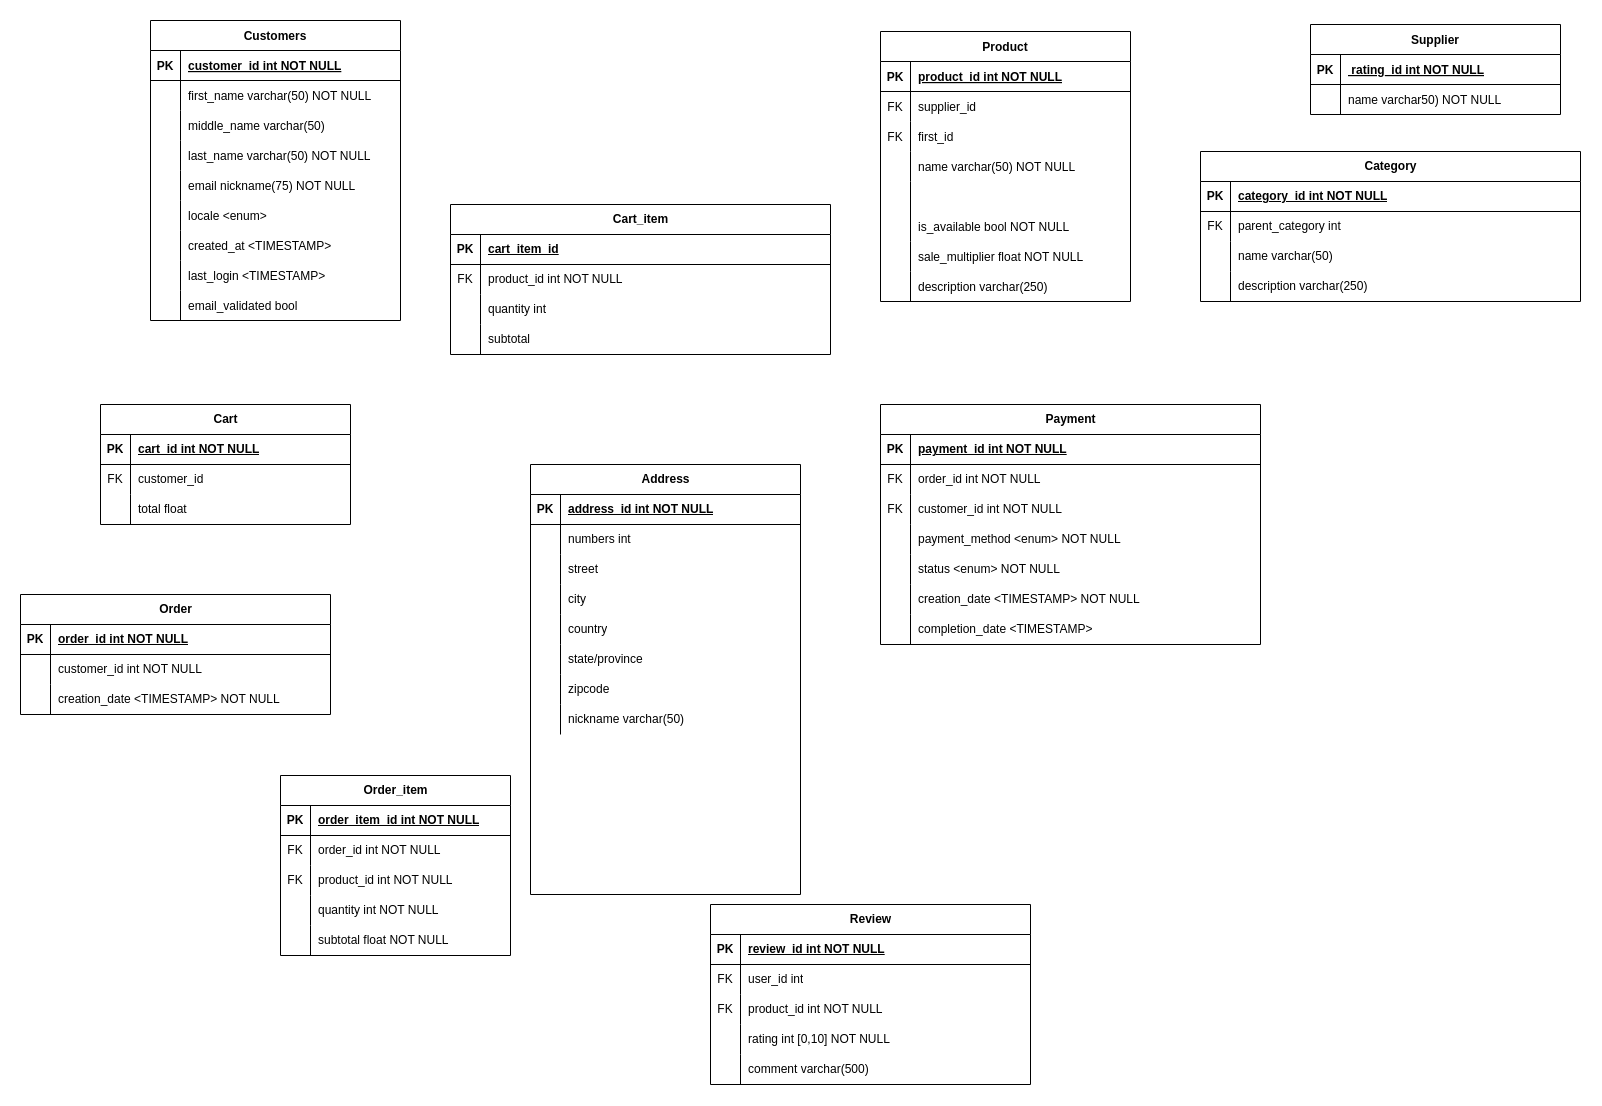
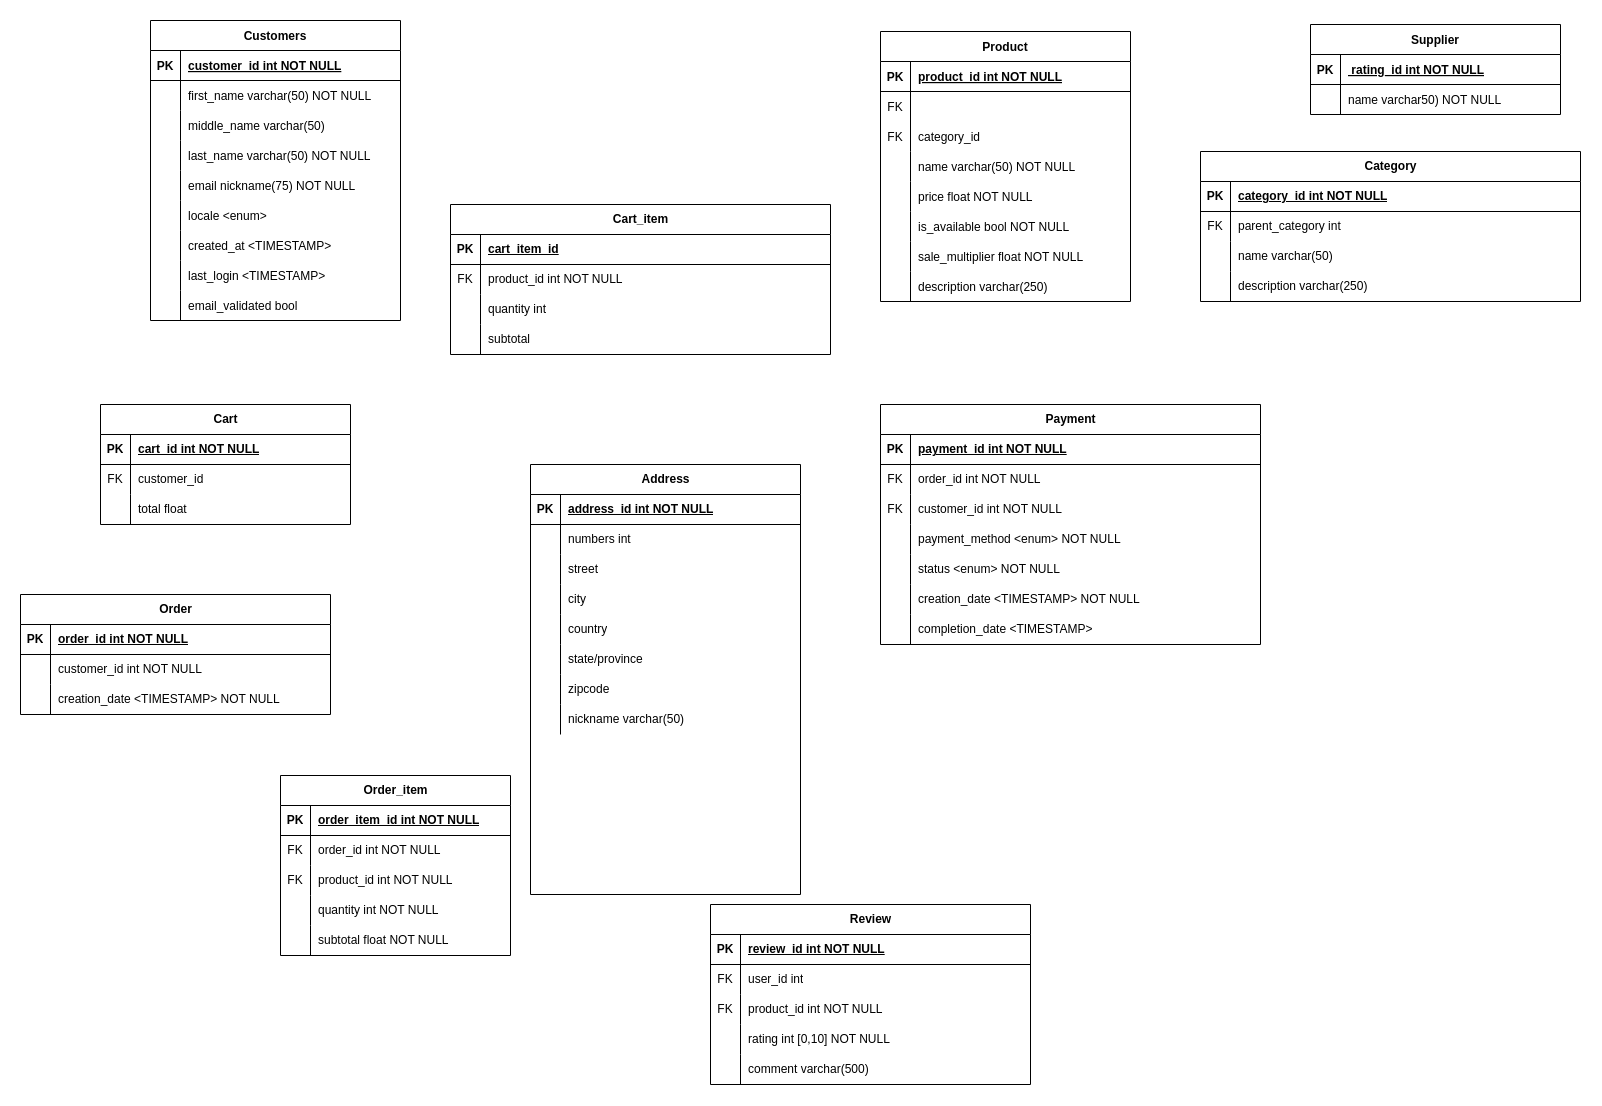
(1021, 107) -> none
(942, 137) -> (953, 137)
none -> (1021, 197)
